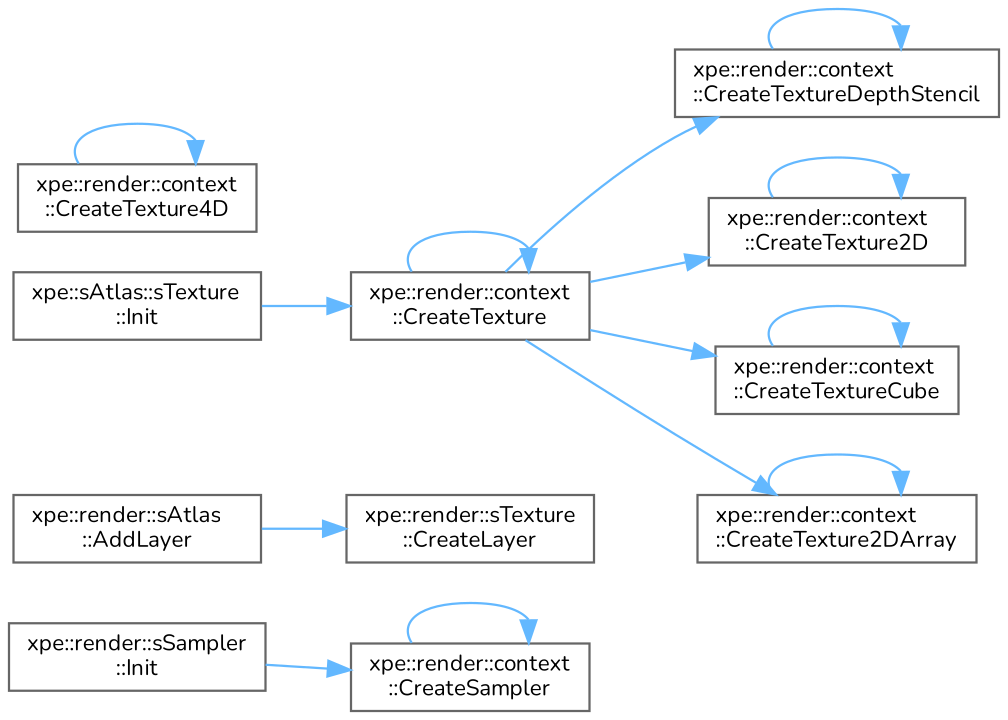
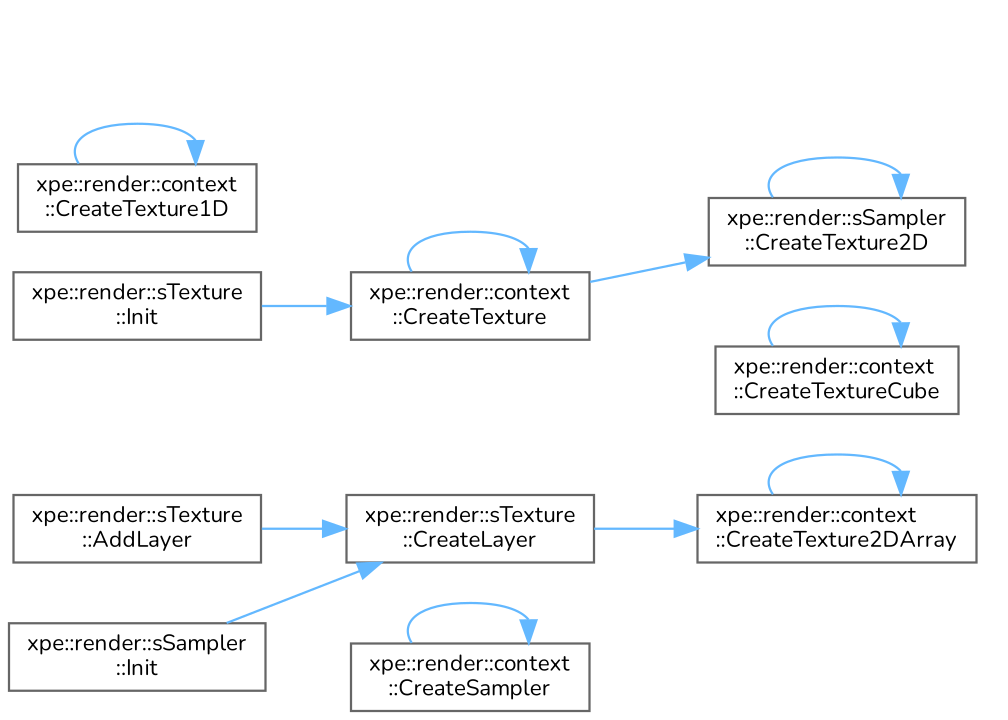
(837, 83) -> none
(137, 198) -> (137, 198)
(837, 232) -> (837, 232)
(137, 306) -> (137, 306)
(642, 341) -> none
(640, 413) -> (634, 529)
(137, 529) -> (137, 529)
(297, 667) -> (293, 597)
